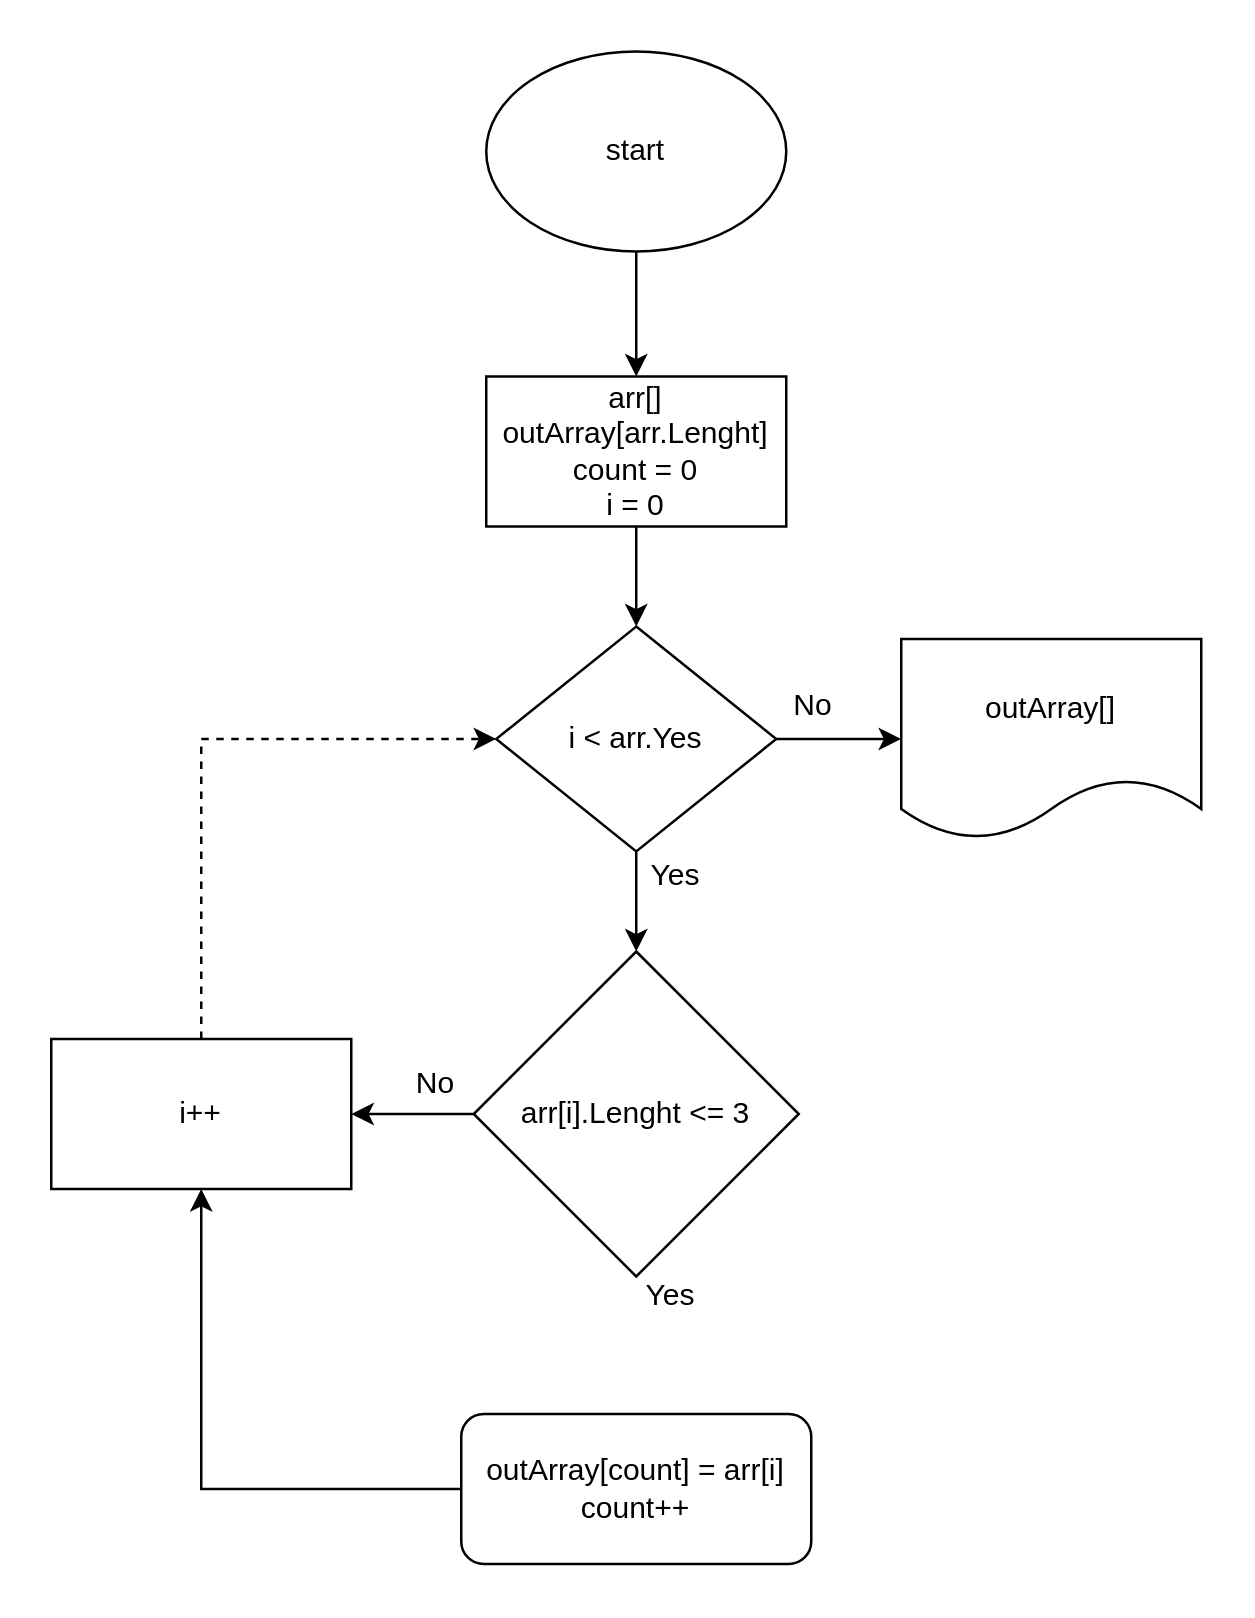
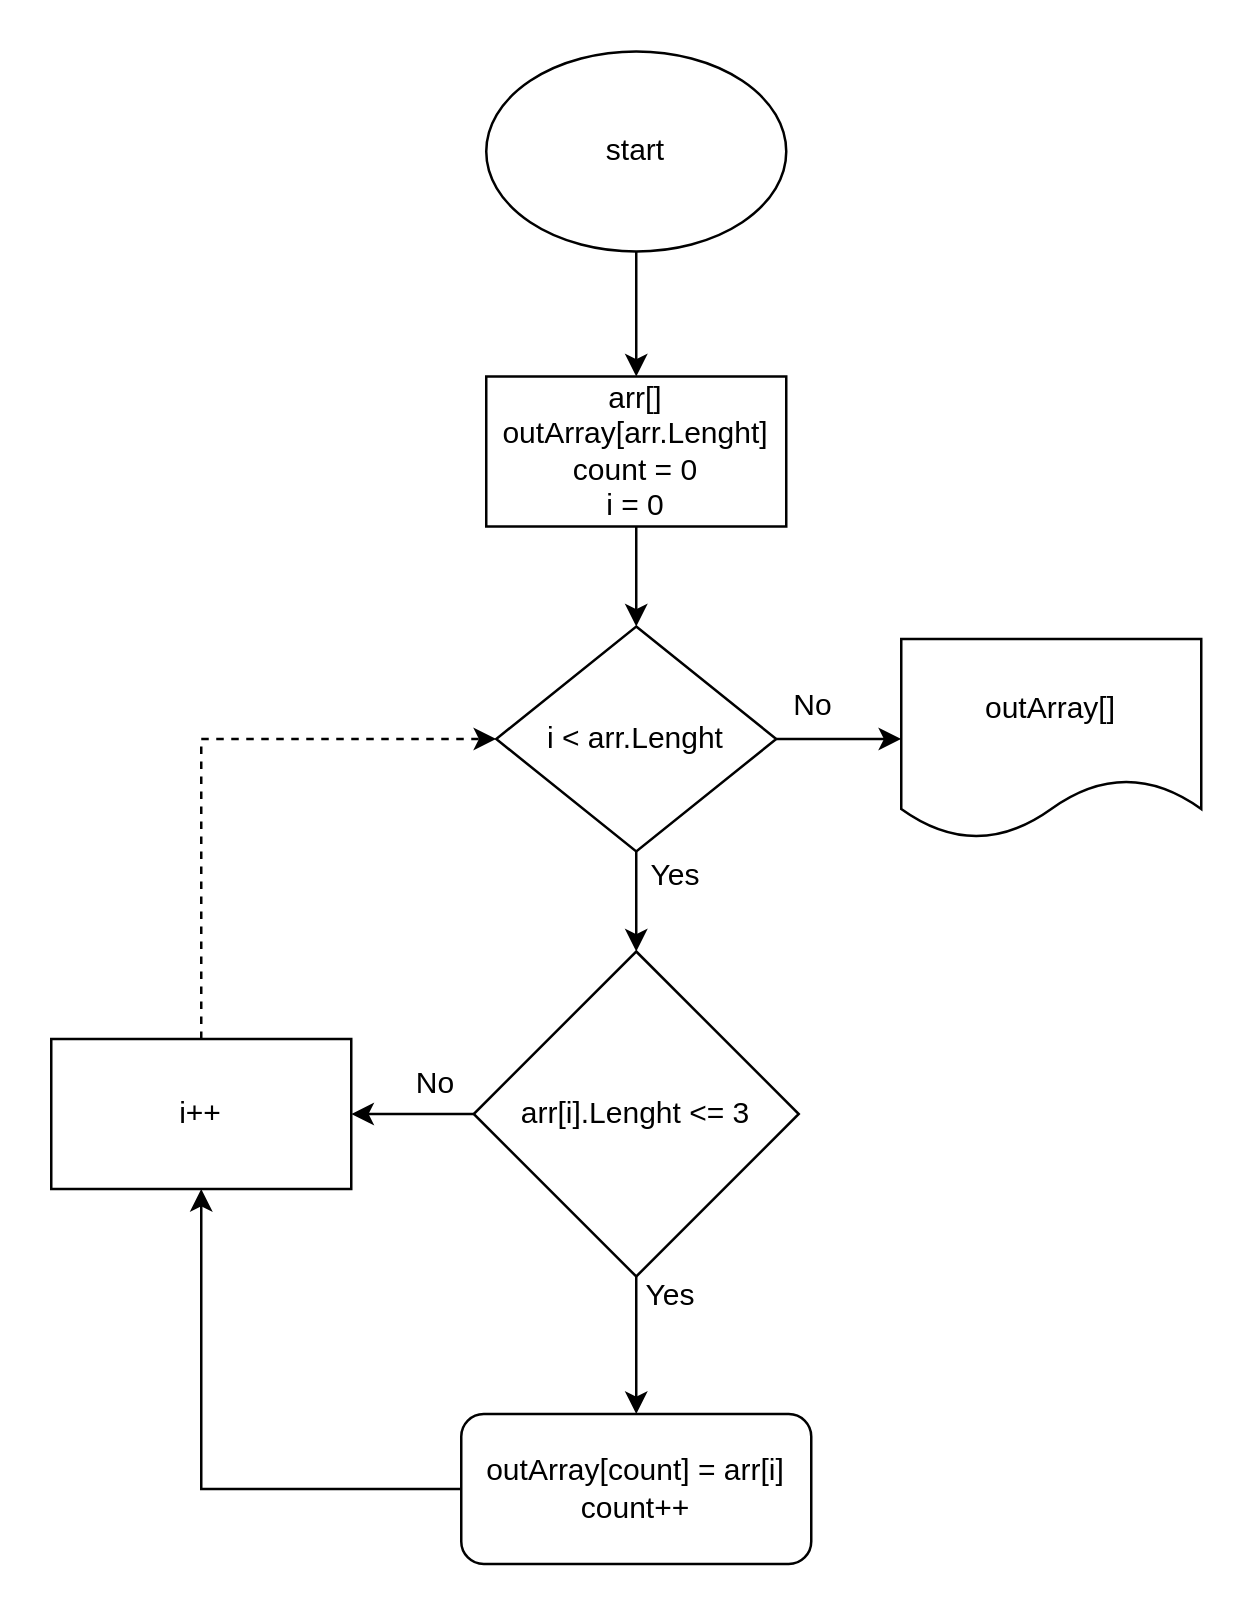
(636, 739) -> (636, 739)
none -> (636, 1337)
